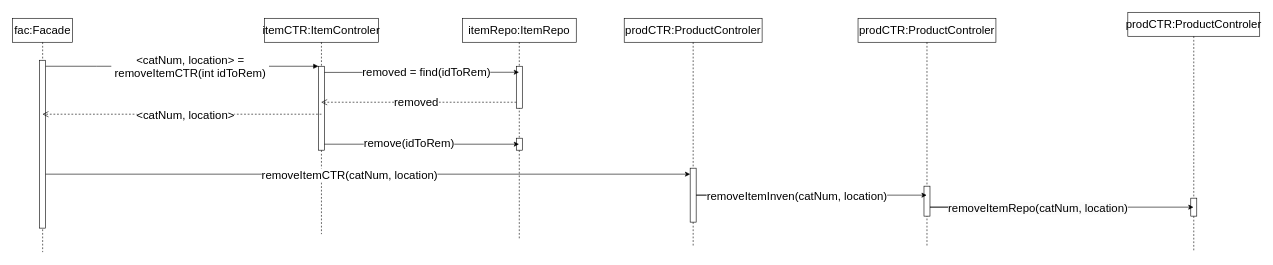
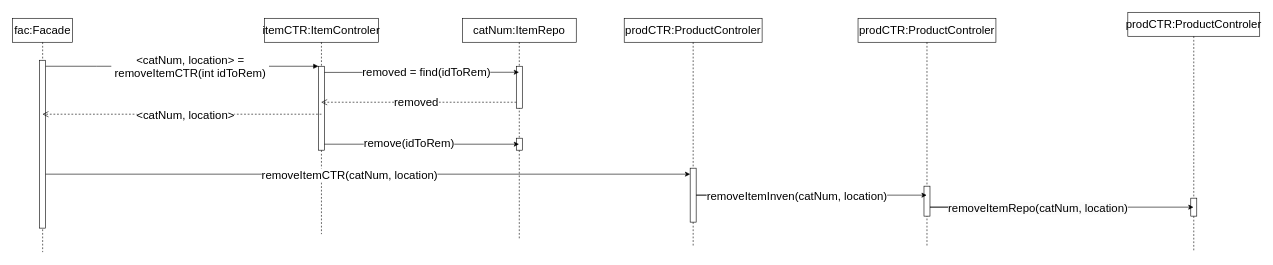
(519, 30) -> (519, 30)
